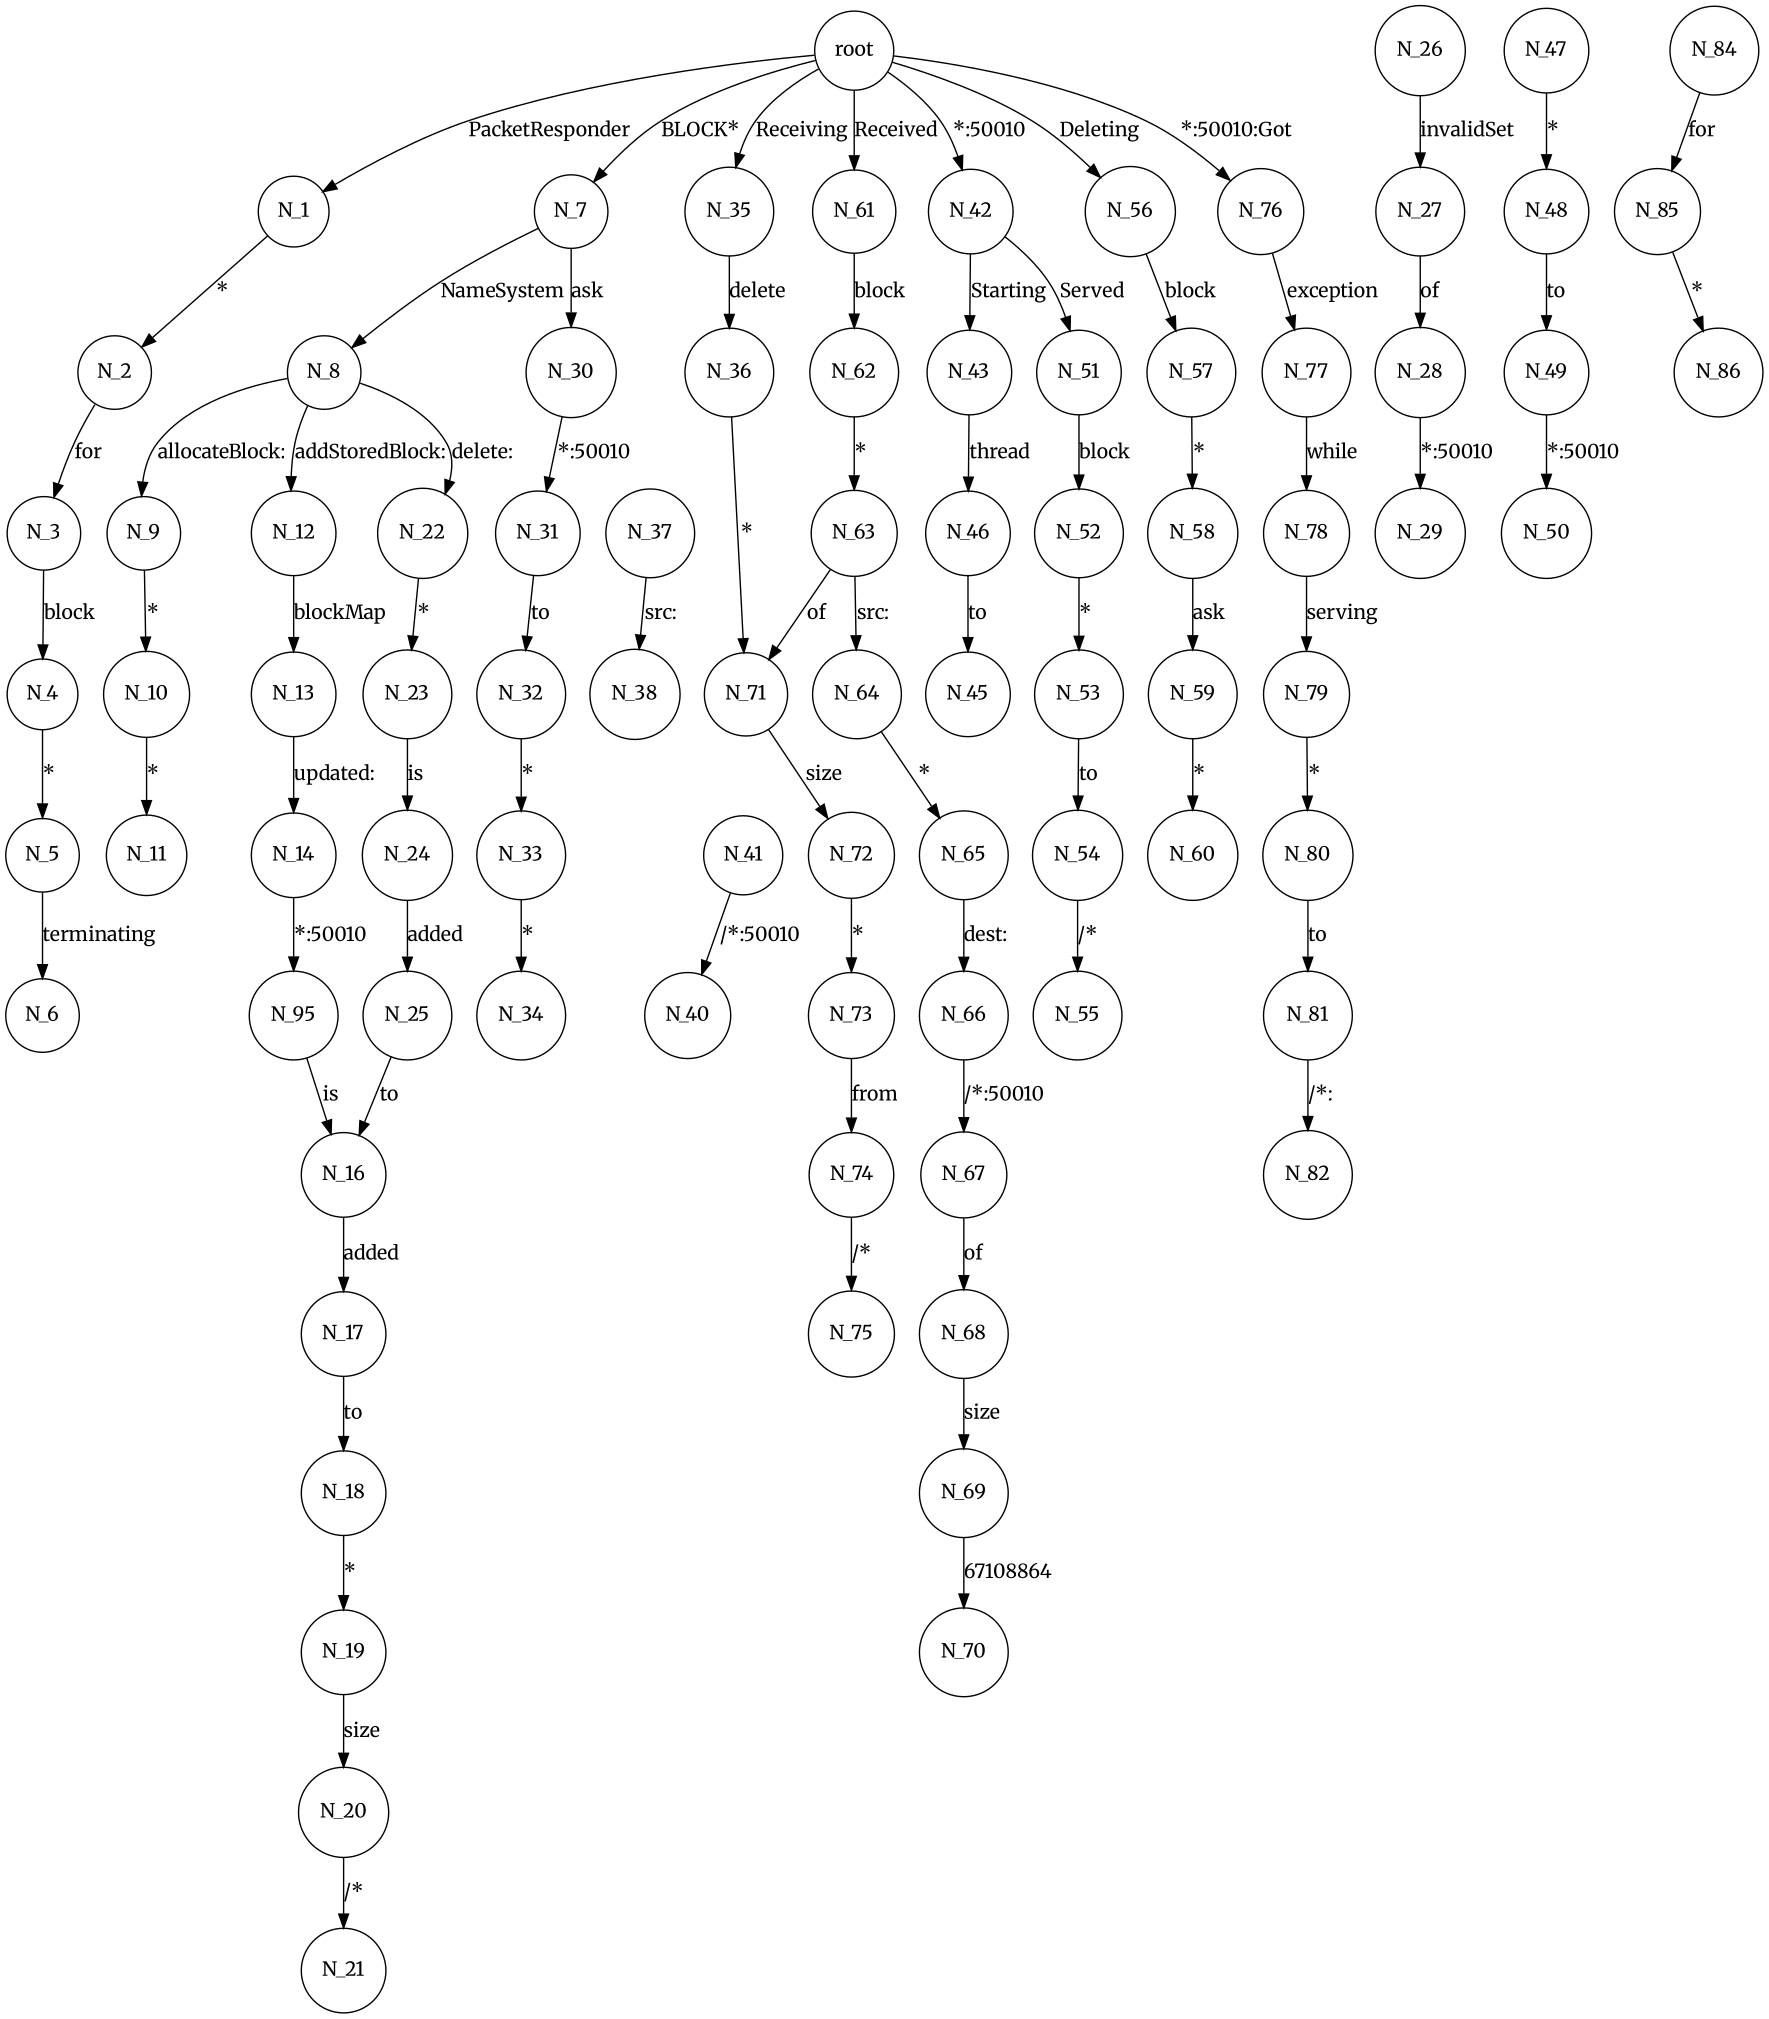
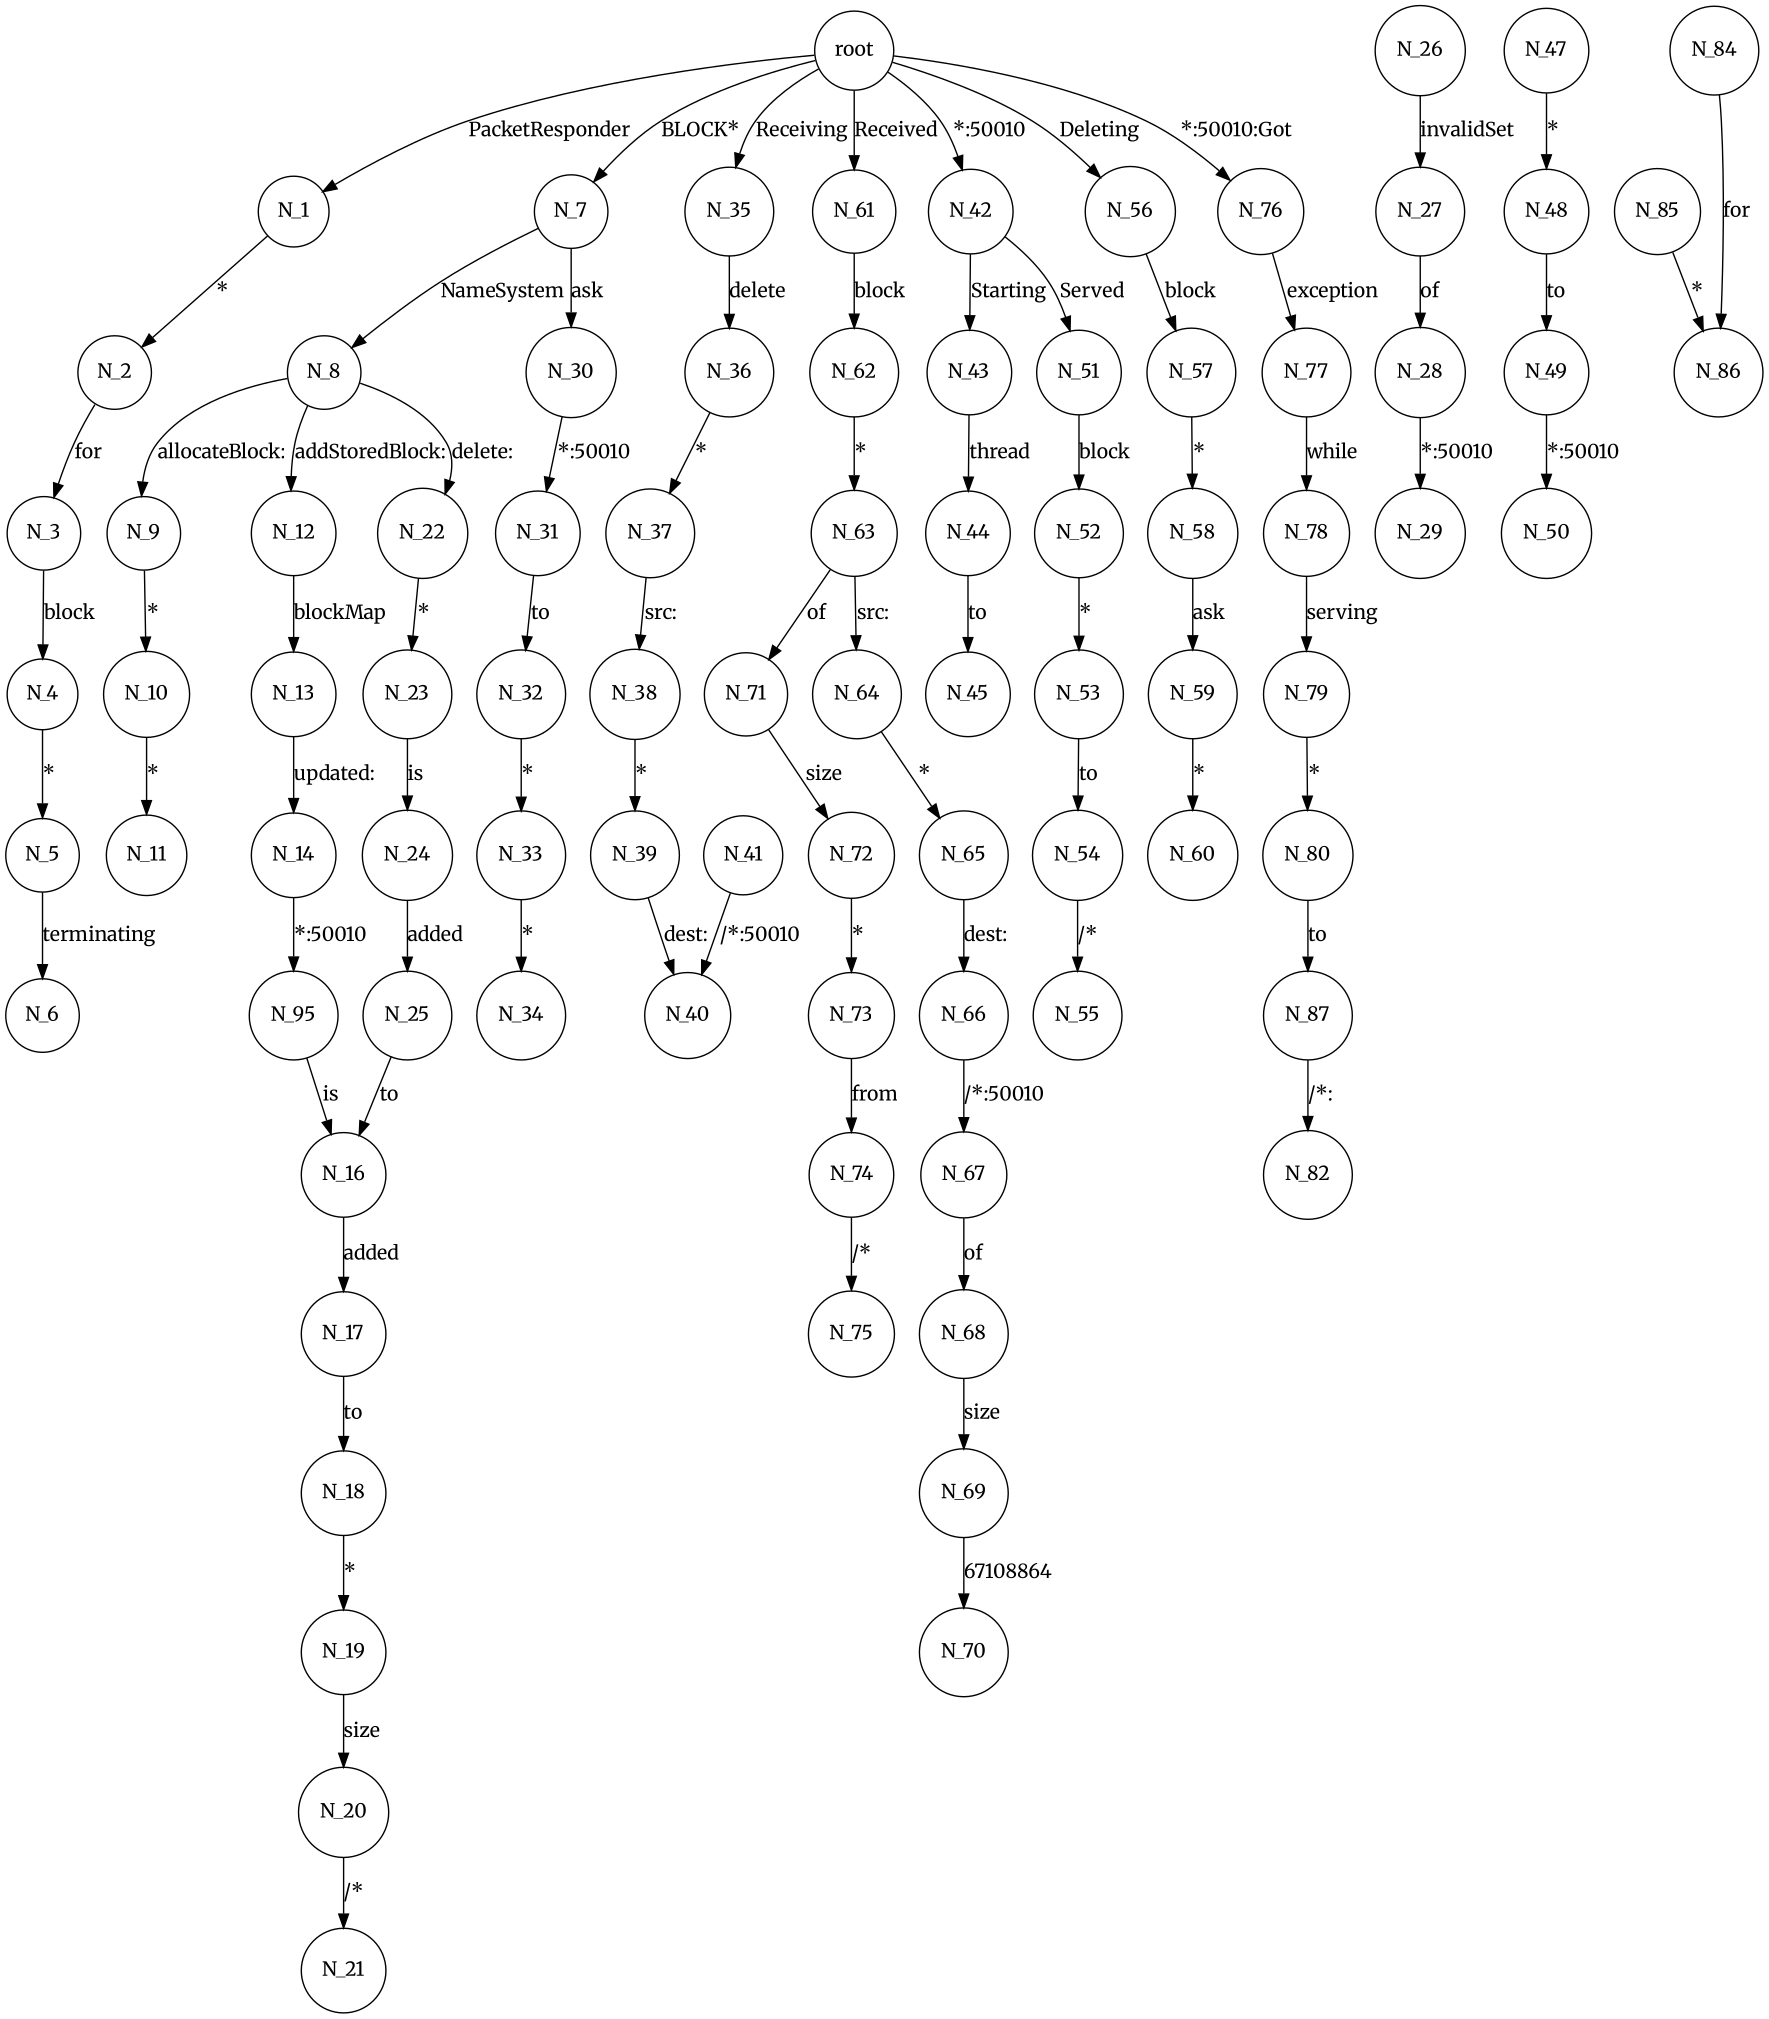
(1688, 125) -> (1723, 204)
(737, 528) -> (693, 447)
(968, 533) -> (968, 533)
none -> (635, 855)
(1308, 1016) -> (1308, 1016)
